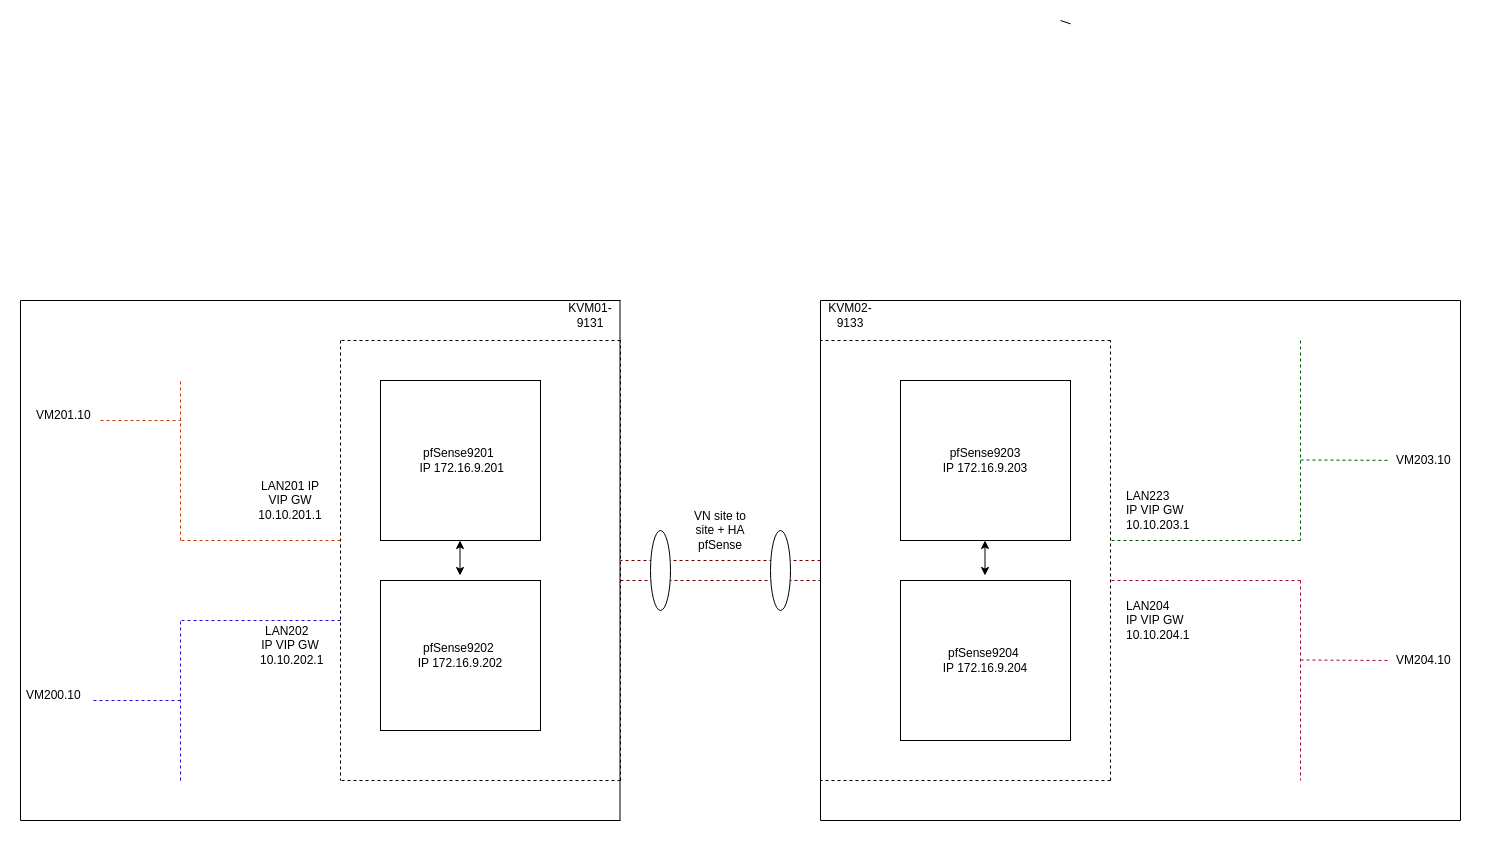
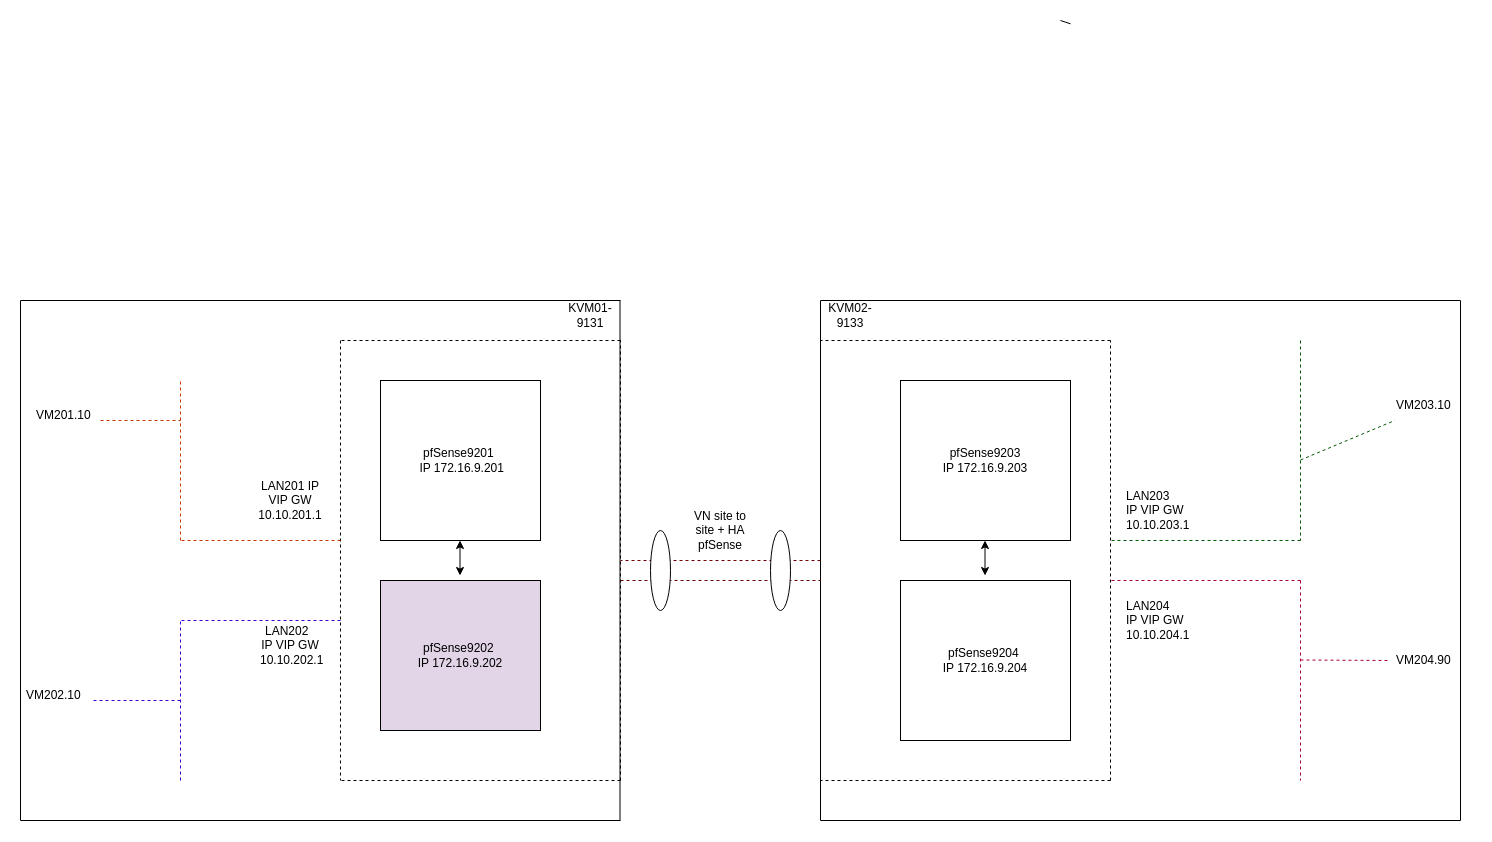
(1431, 461) -> (1431, 406)
(1159, 511) -> (1159, 511)
(461, 656) -> (461, 656)
(1422, 661) -> (1422, 661)
(52, 696) -> (52, 696)
